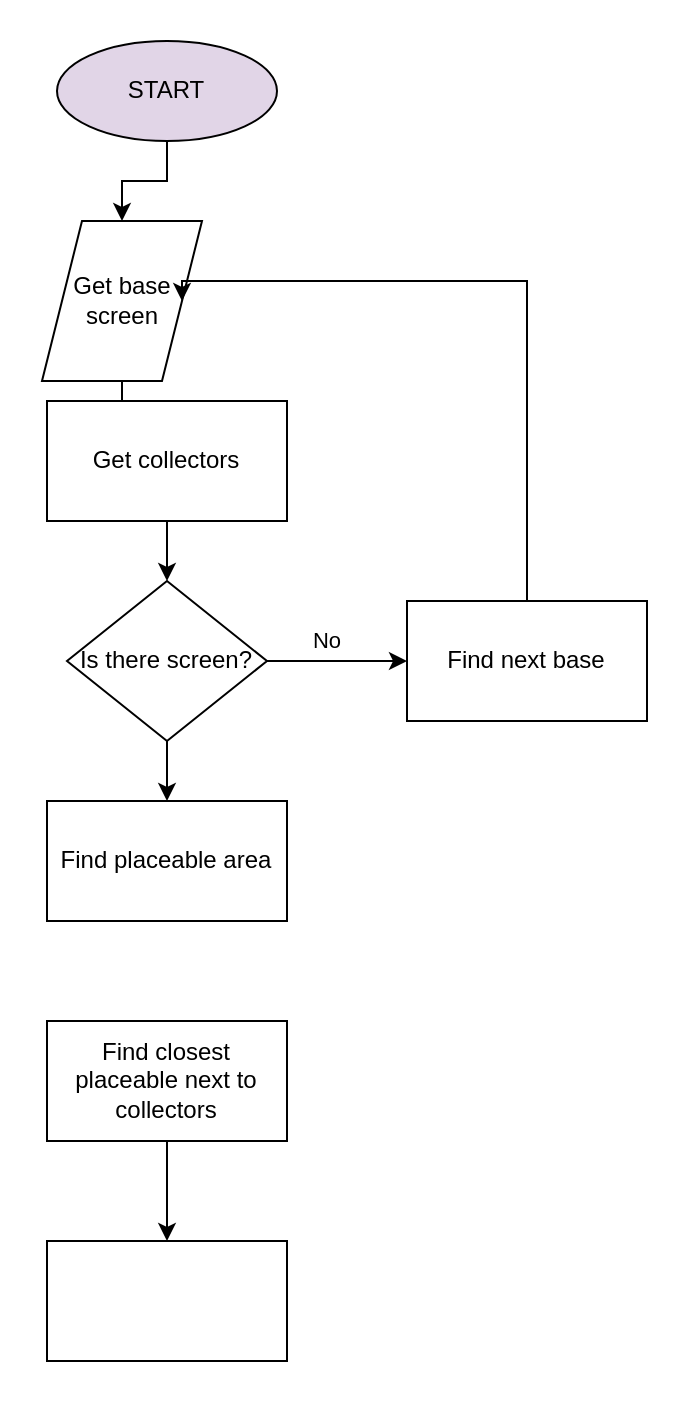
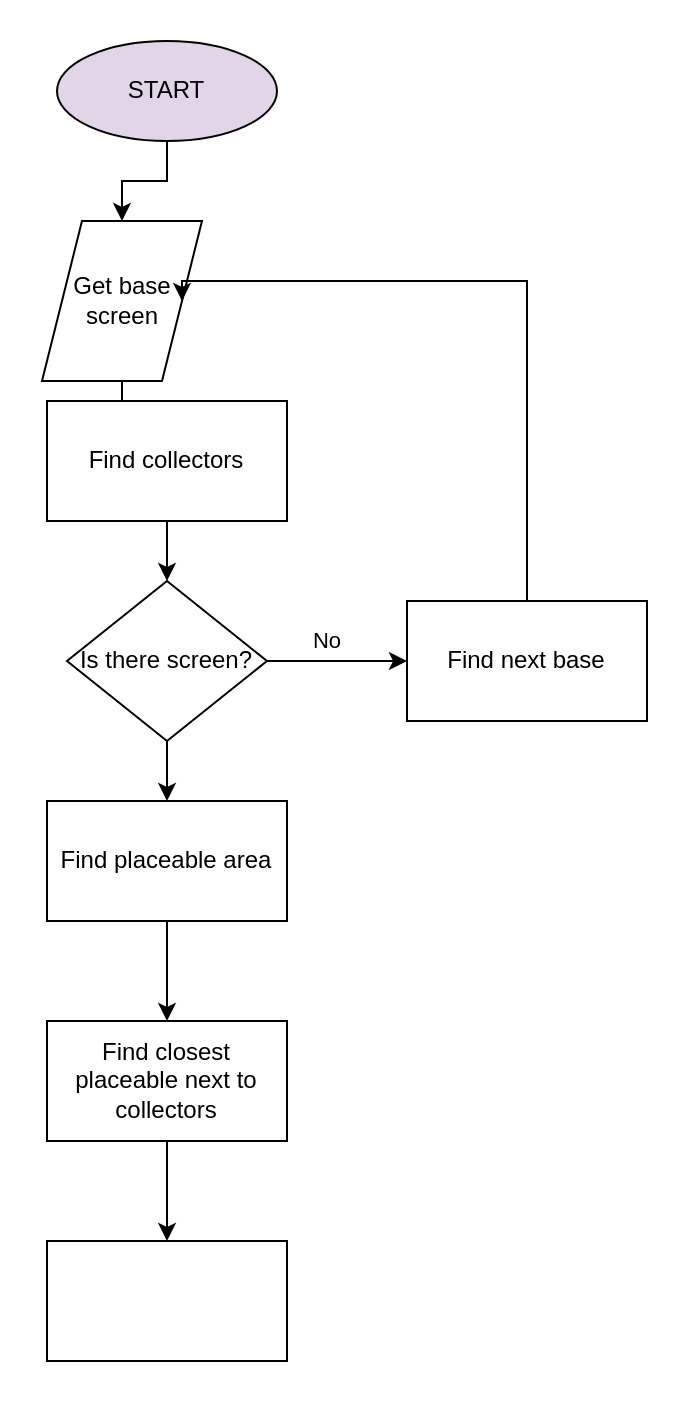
(167, 461) -> (167, 461)
none -> (167, 964)
